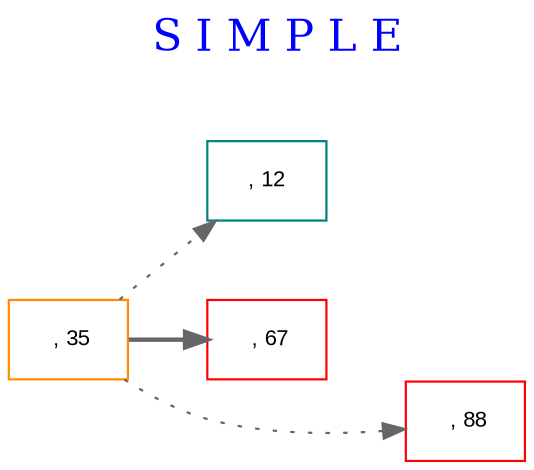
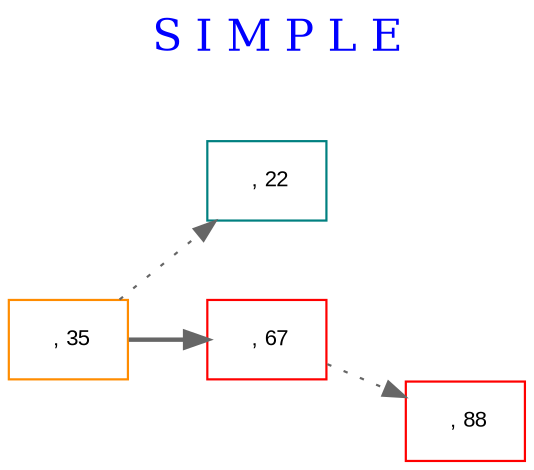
(267, 181) -> (267, 181)
(249, 428) -> (356, 376)
